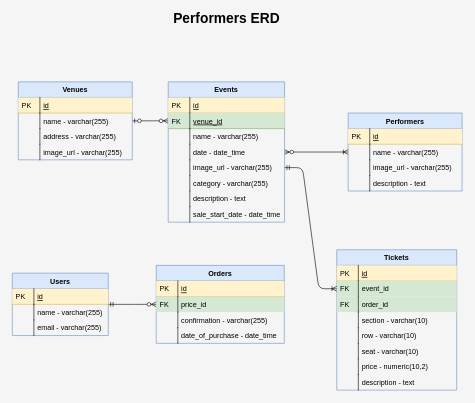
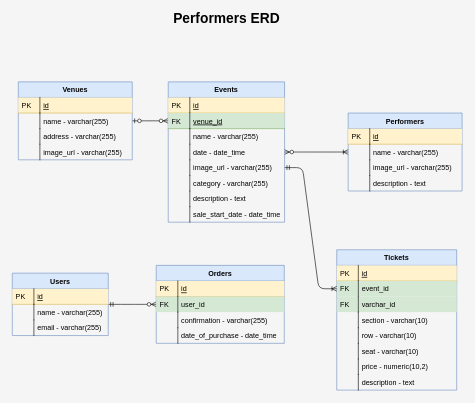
(195, 305) -> (194, 305)
(377, 305) -> (381, 305)
